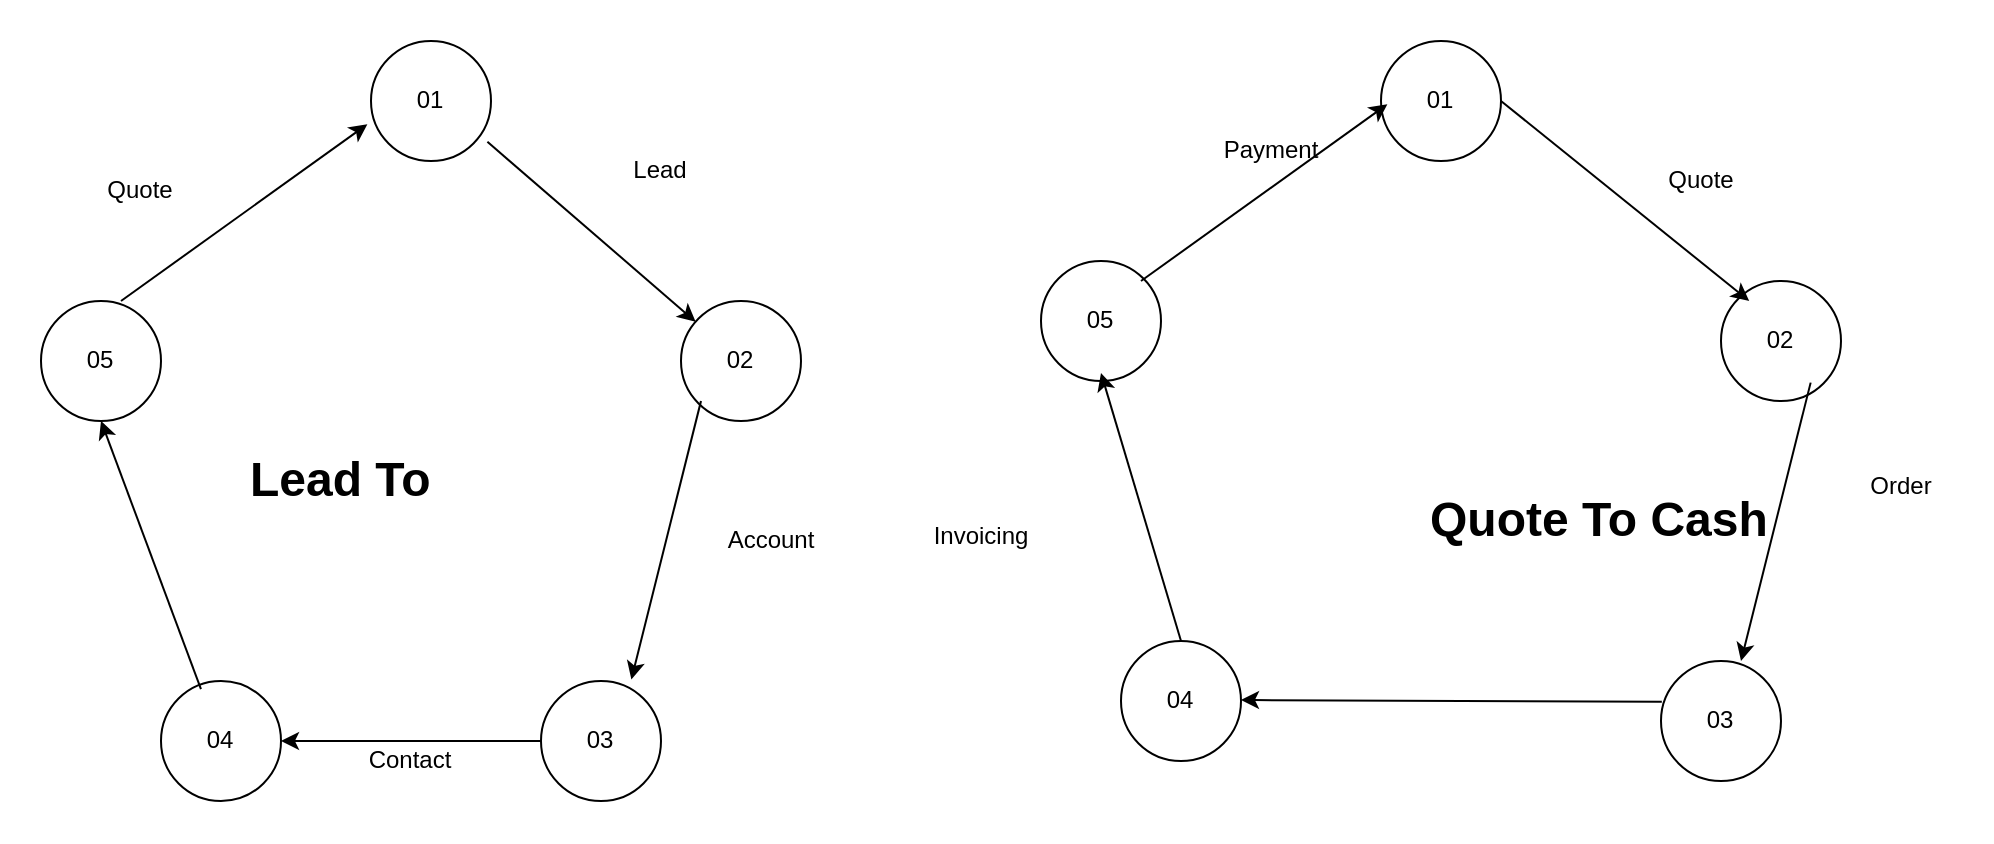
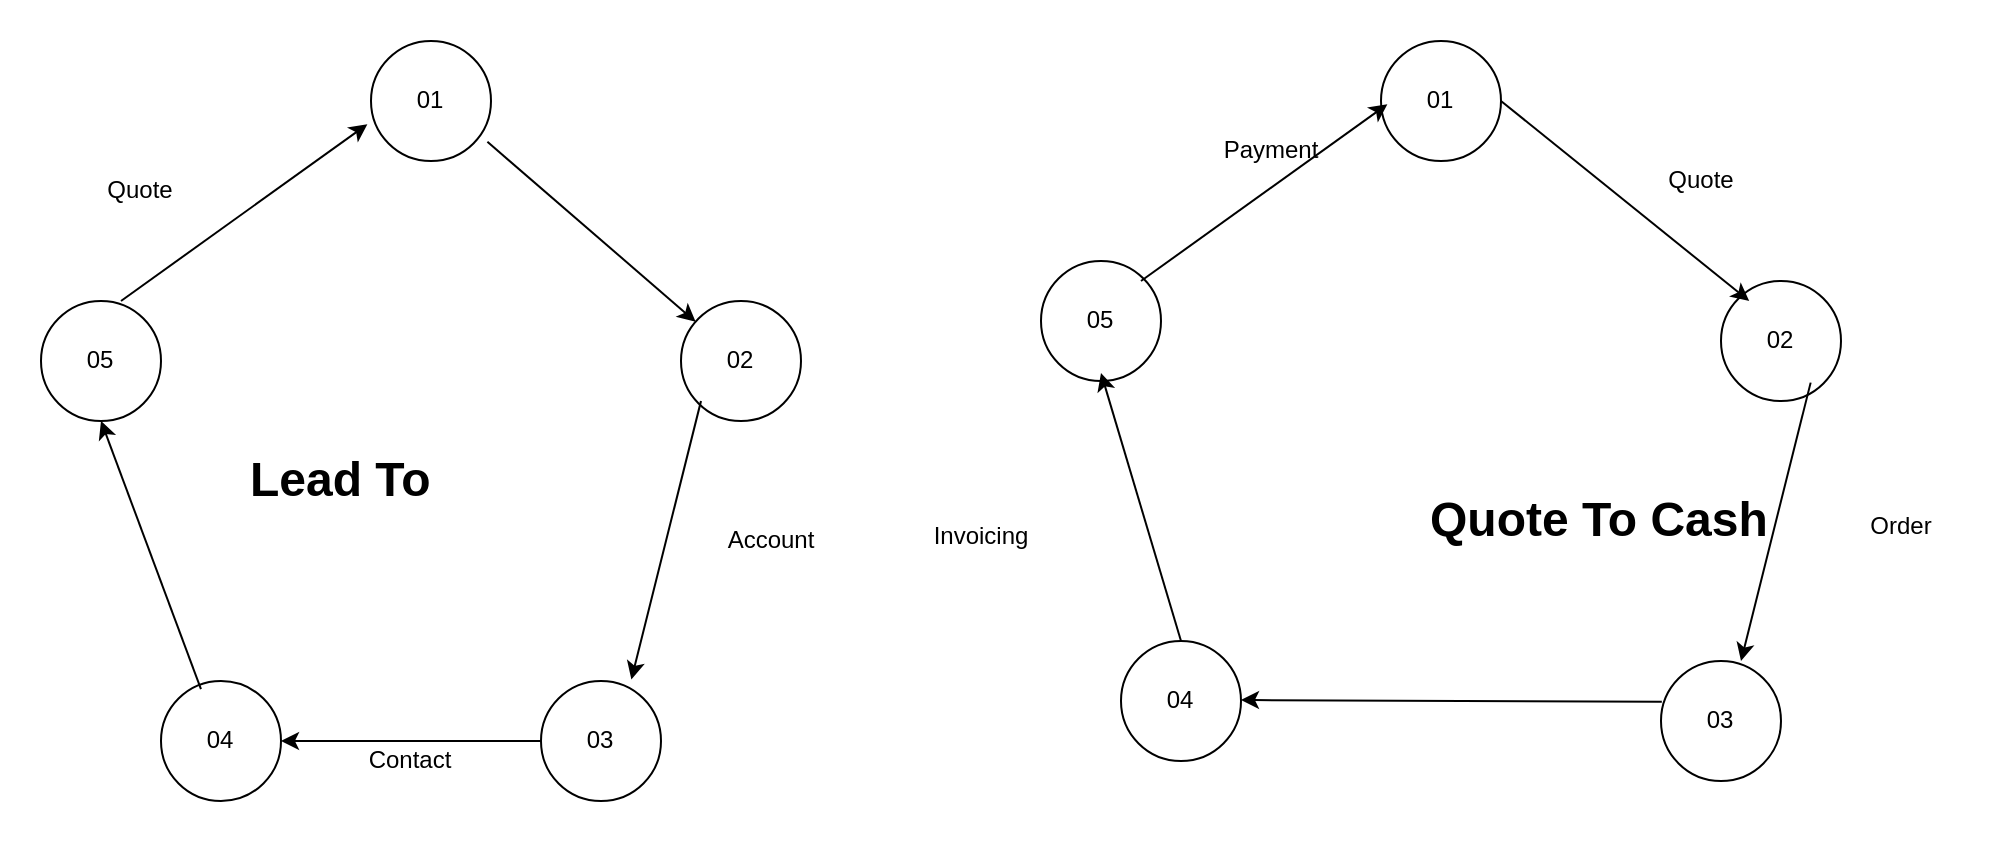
(661, 171) -> none
(1901, 486) -> (1901, 526)
